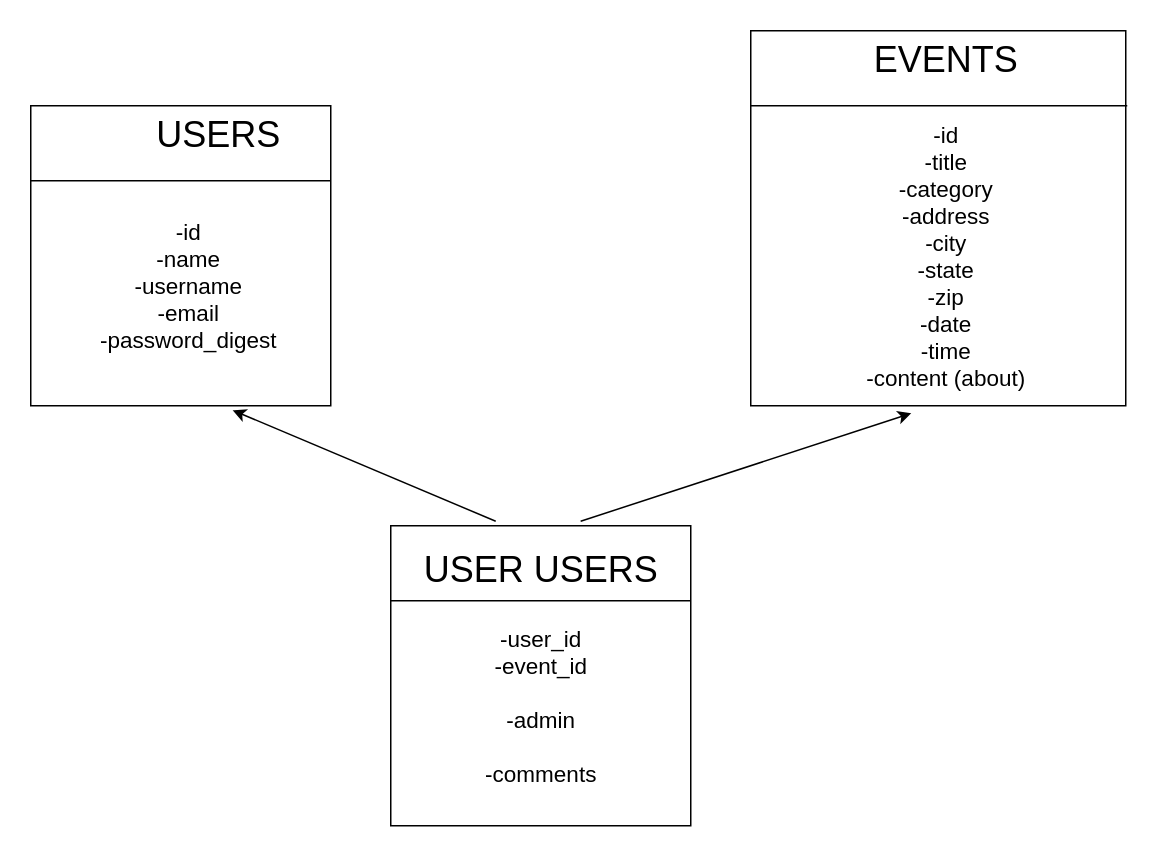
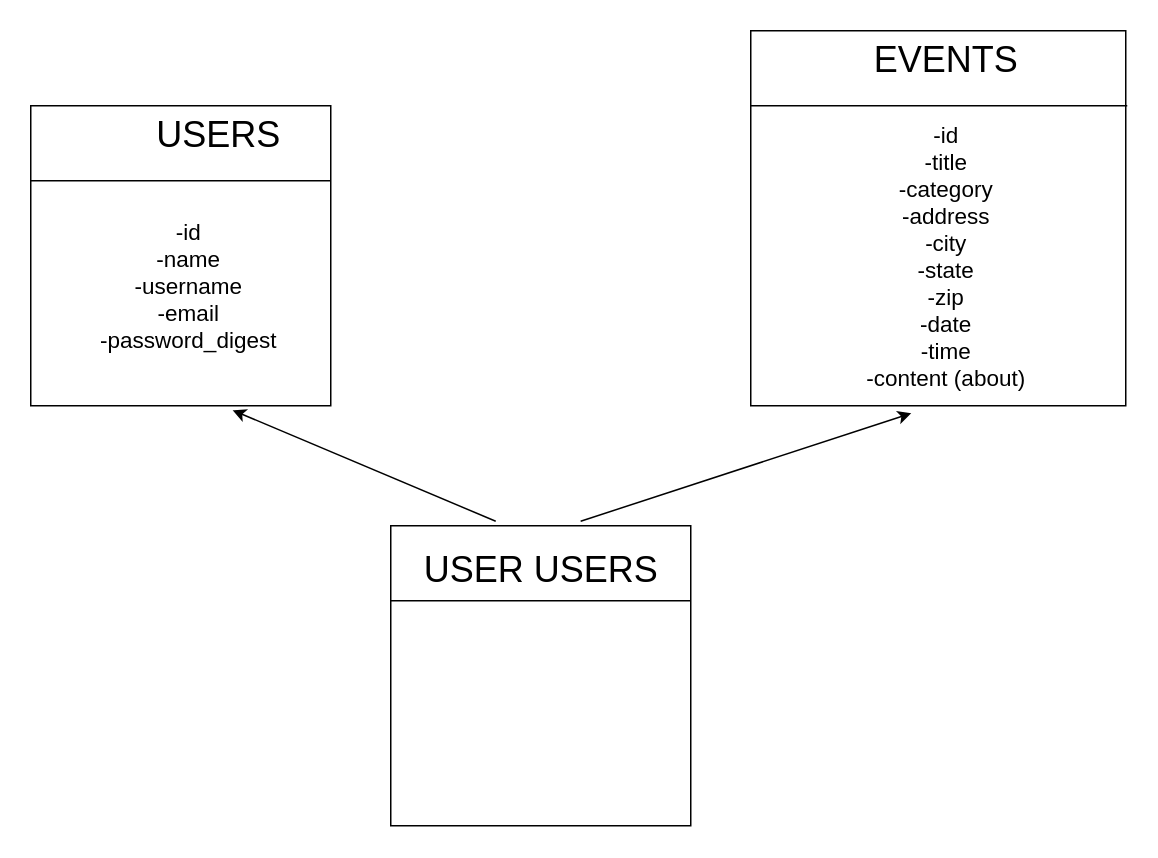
(541, 706) -> none
